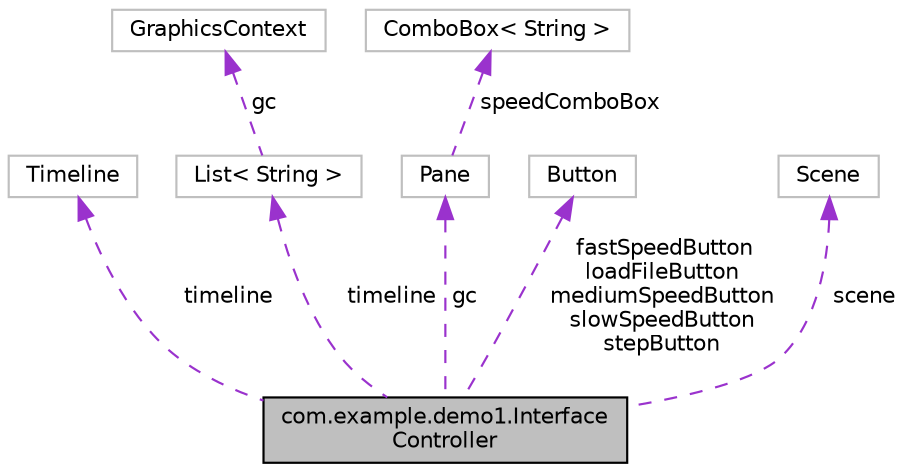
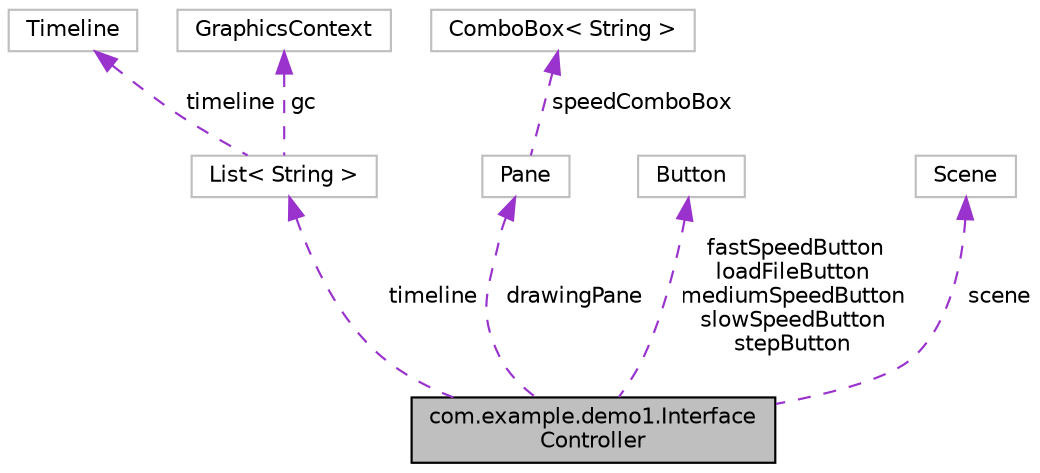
(462, 297) -> (572, 297)
(151, 333) -> (178, 114)
